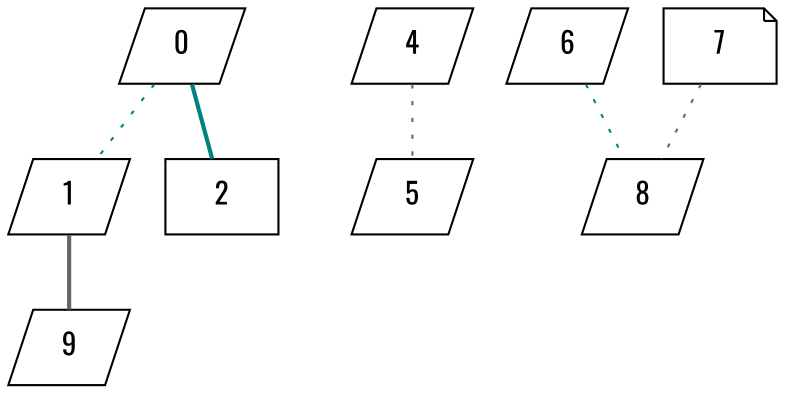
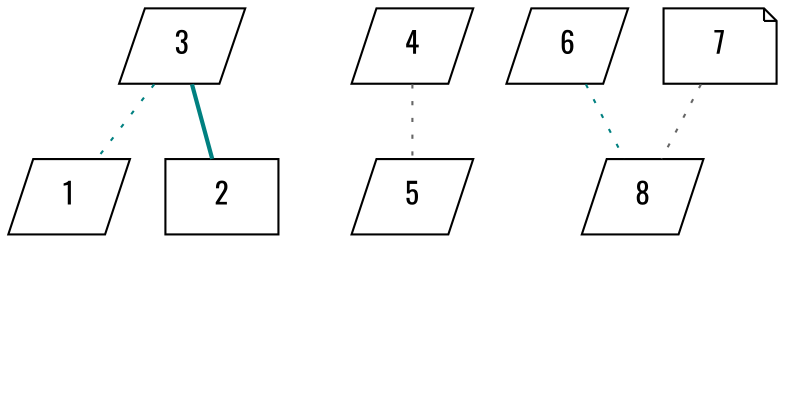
(182, 46) -> (182, 46)
(69, 347) -> none
